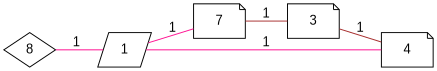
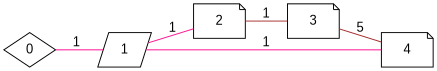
(219, 21) -> (219, 21)
(360, 28) -> (360, 28)
(30, 50) -> (30, 50)
